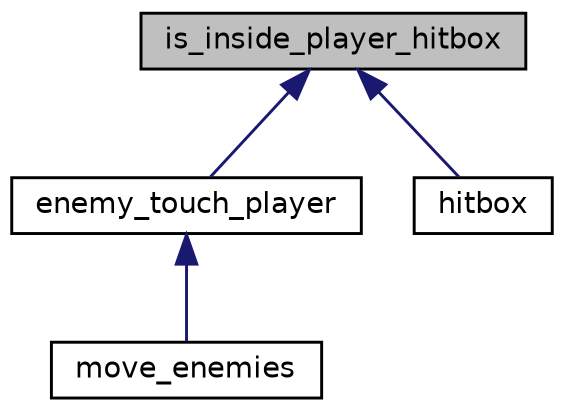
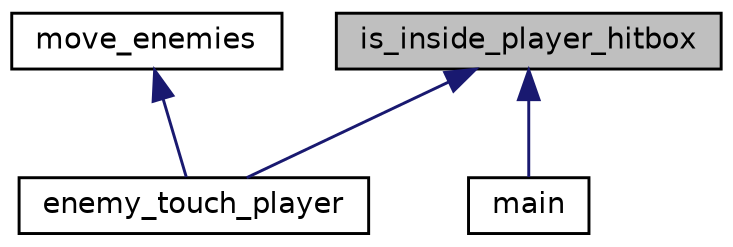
(483, 206) -> (529, 206)
(187, 303) -> (175, 138)
